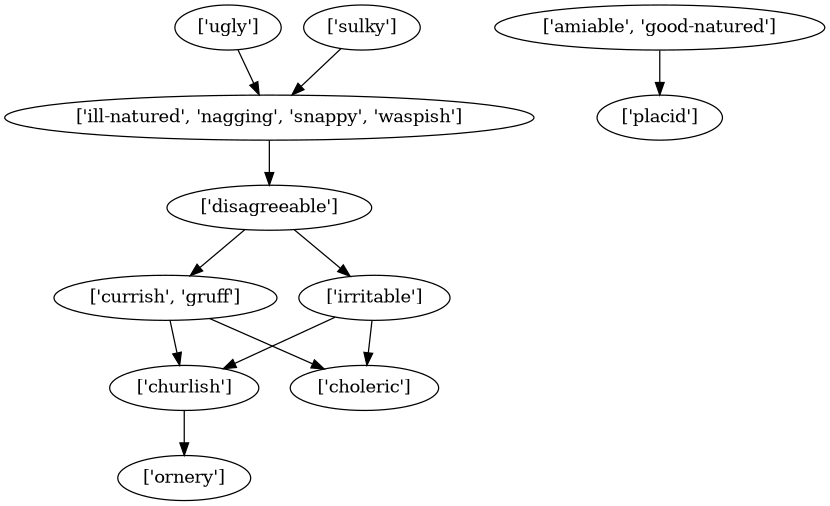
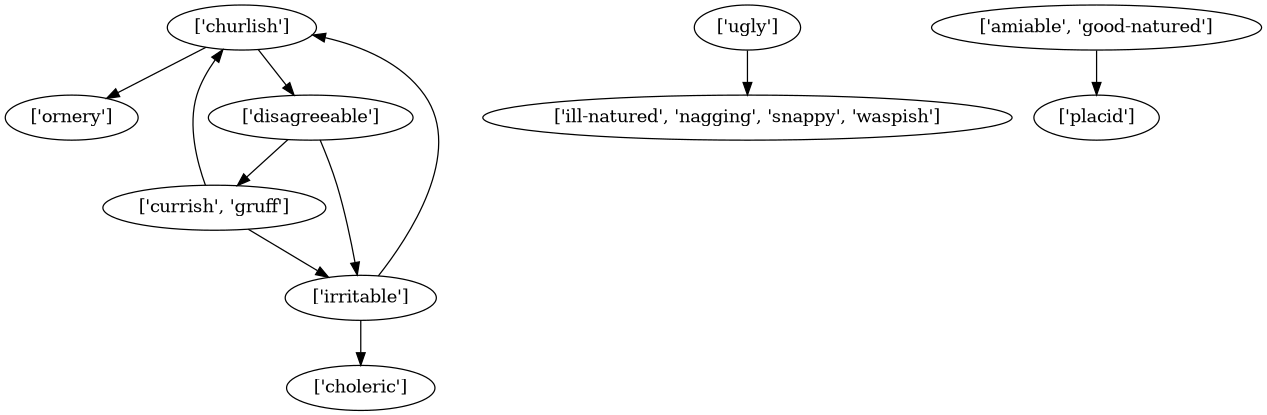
(362, 28) -> none
(269, 157) -> (272, 67)
(261, 341) -> (283, 250)
